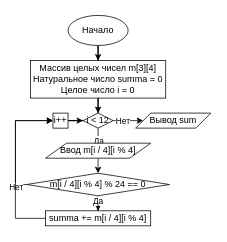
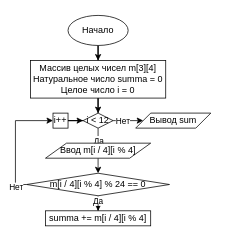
(15, 217) -> none
